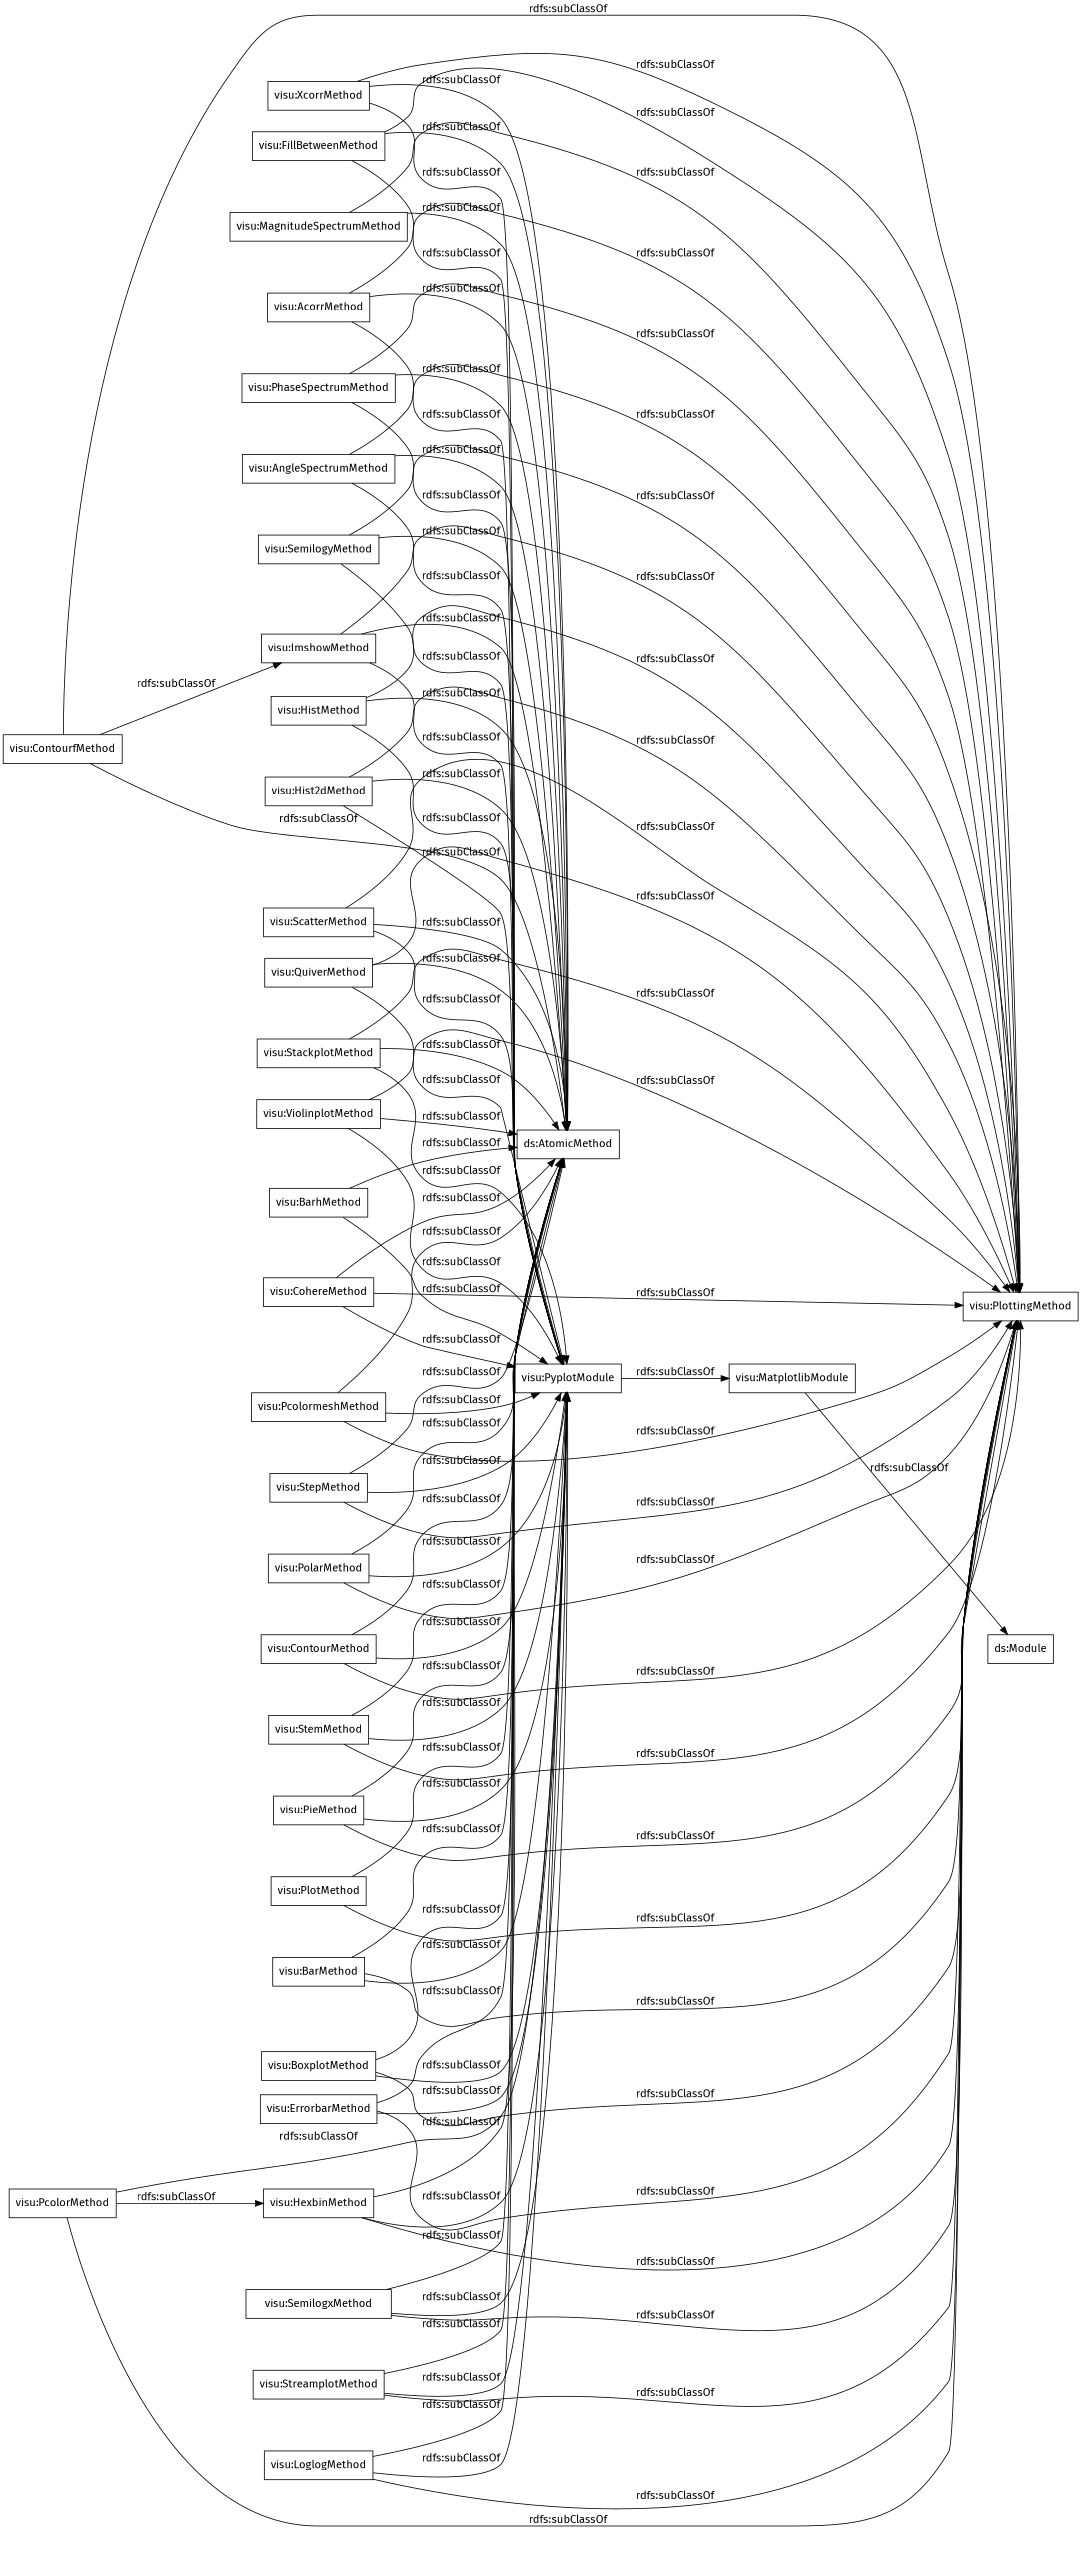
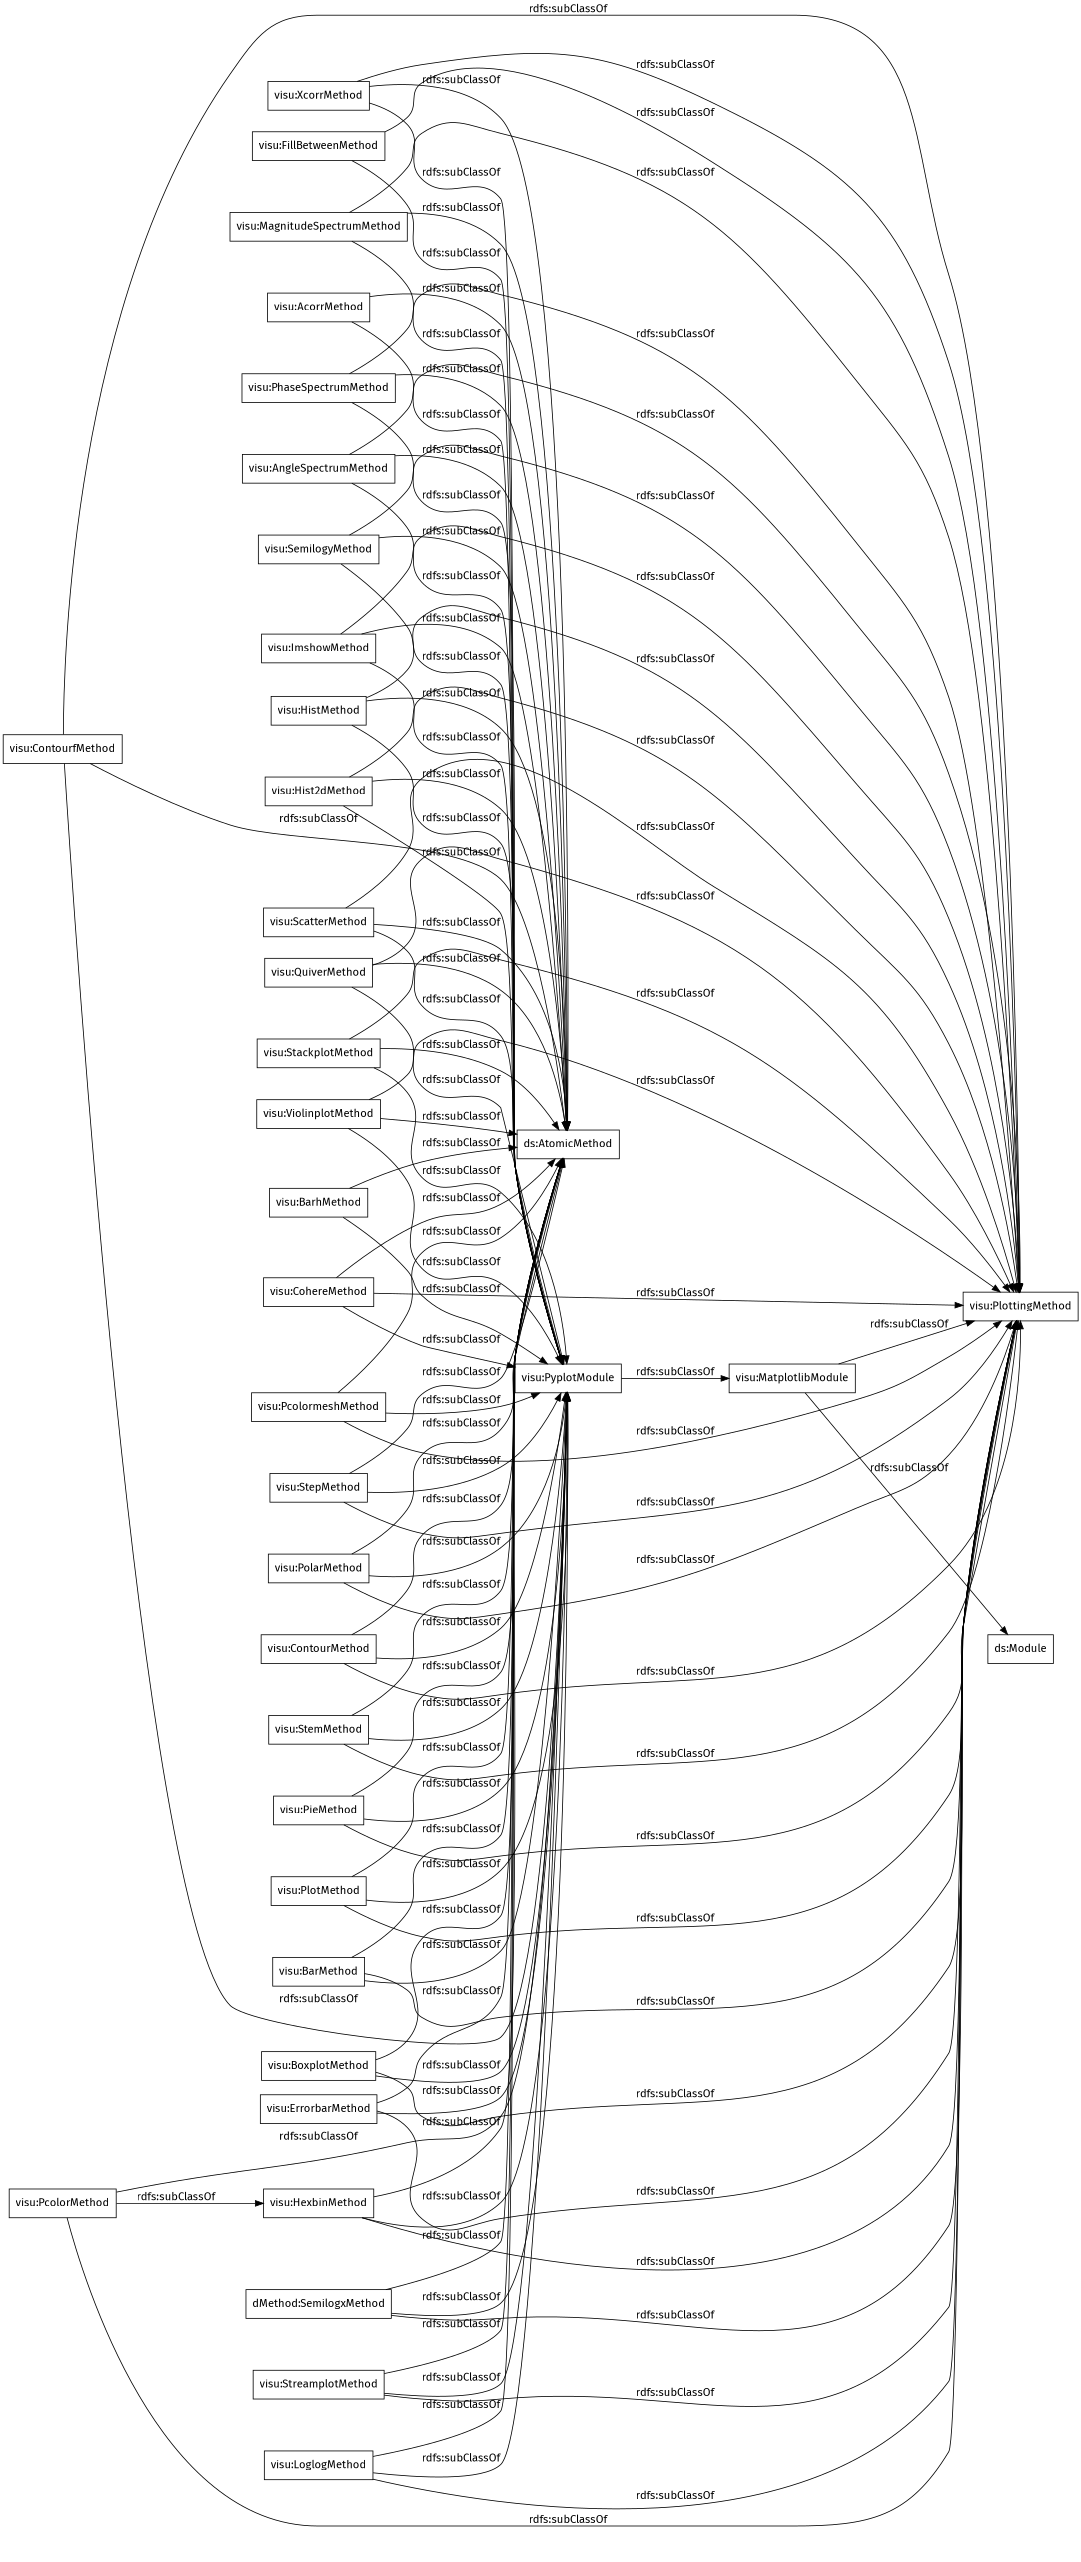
(919, 548) -> (903, 1344)
(558, 578) -> none
(187, 700) -> (179, 1845)
none -> (512, 753)
none -> (524, 1832)
(319, 2304) -> (319, 2304)
